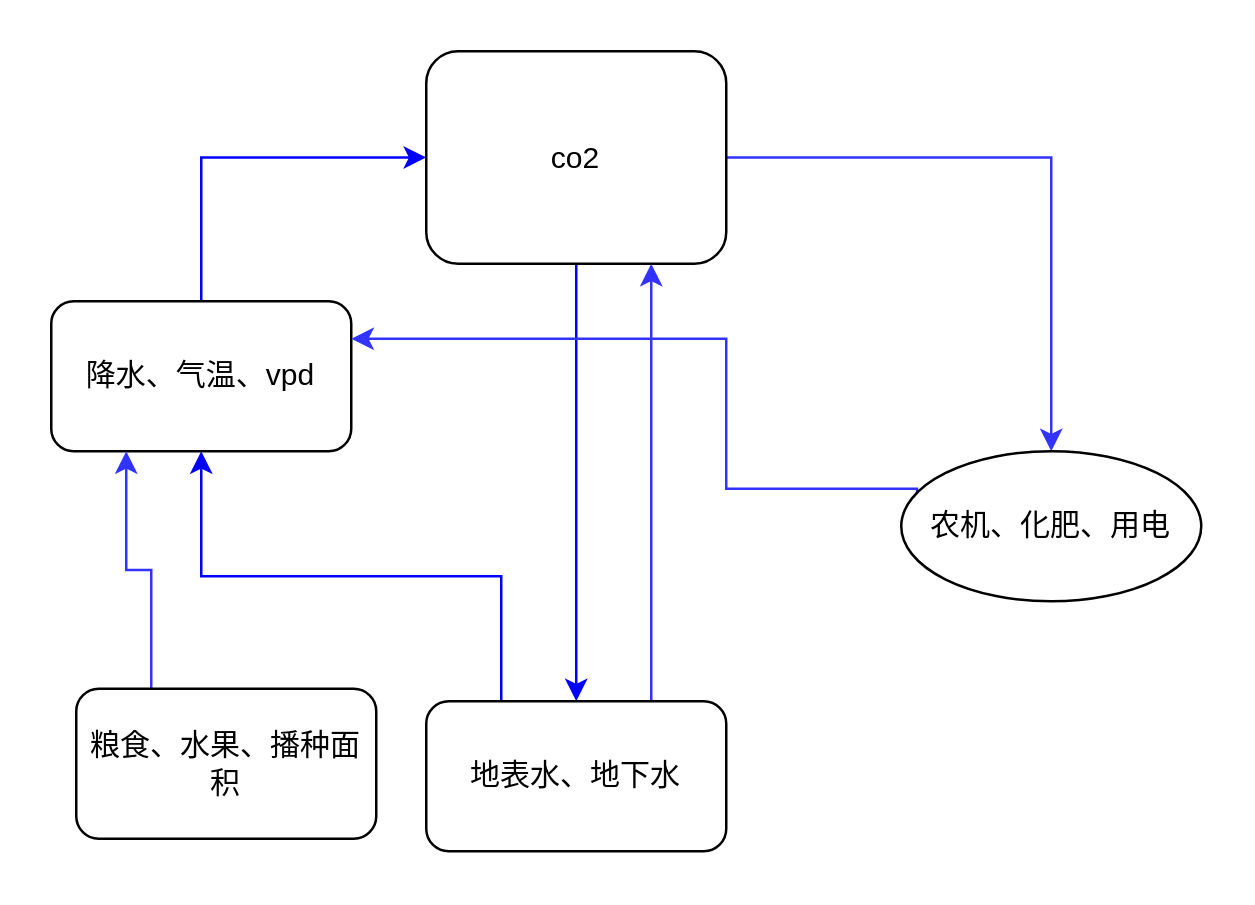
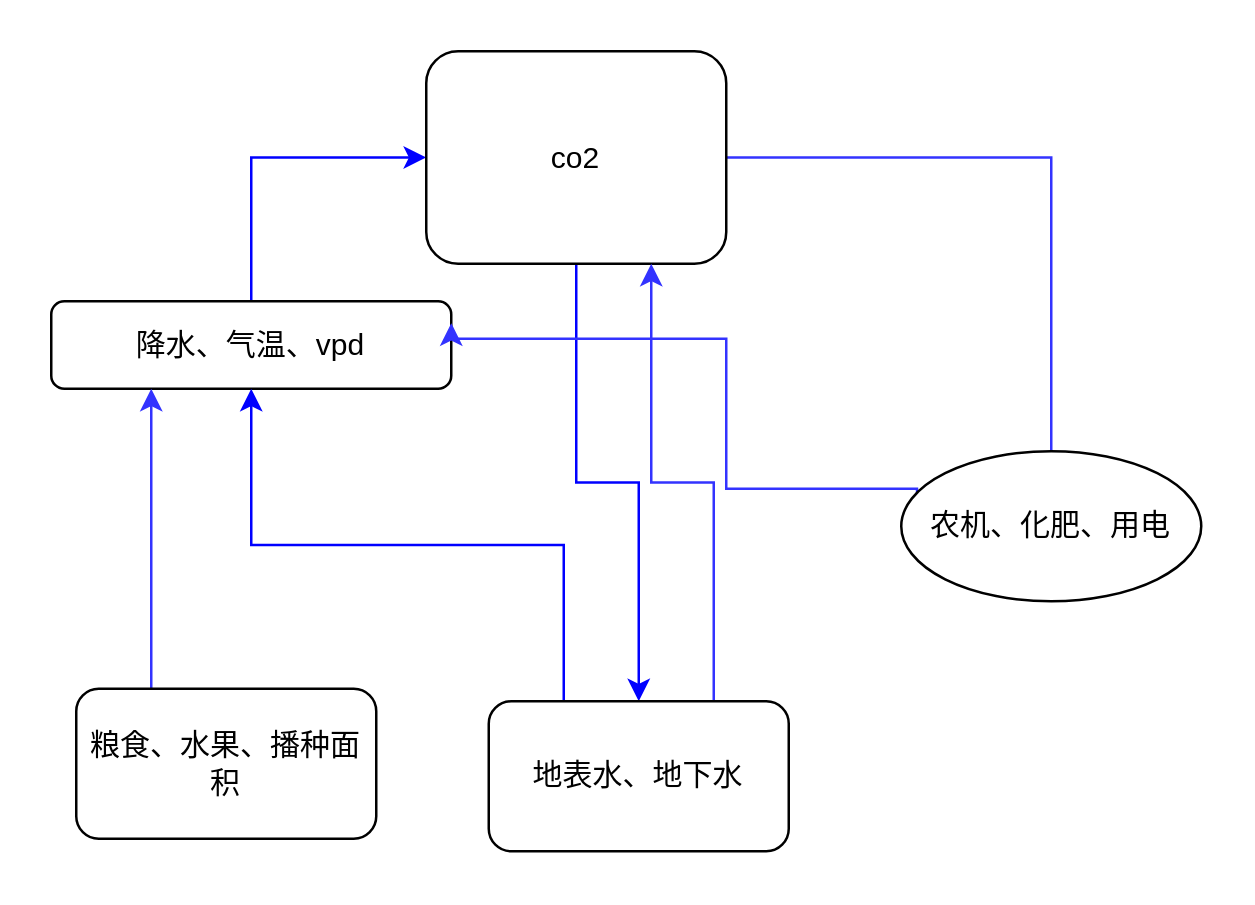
(201, 376) -> (251, 345)
(1051, 433) -> (1051, 440)
(576, 776) -> (639, 776)
